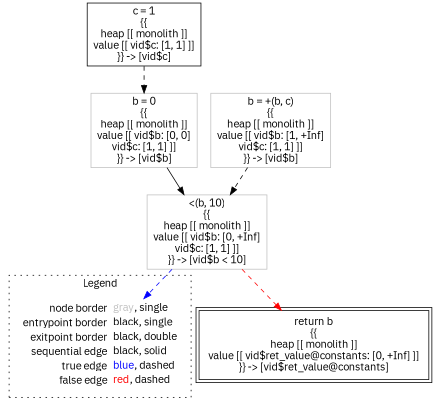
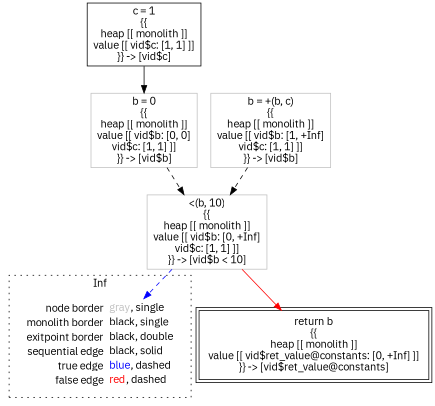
(144, 76) -> (144, 76)
(173, 178) -> (173, 178)
(100, 284) -> (100, 284)
(259, 287) -> (259, 287)
(66, 323) -> (66, 323)
